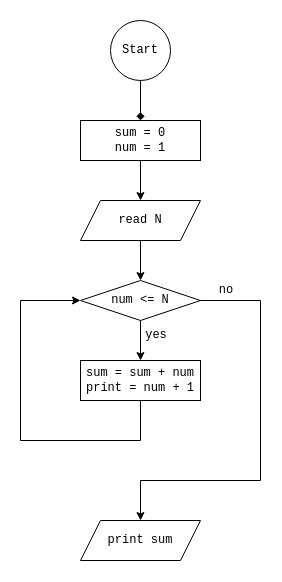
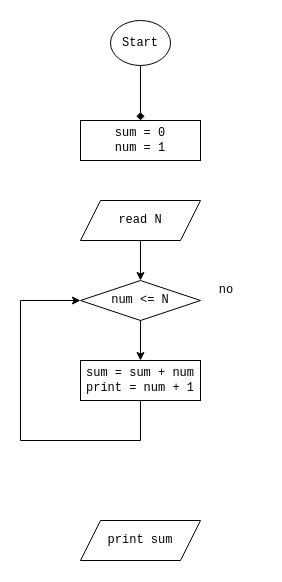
(141, 51) -> (141, 43)
(141, 177) -> none
(157, 336) -> none
(261, 437) -> none
